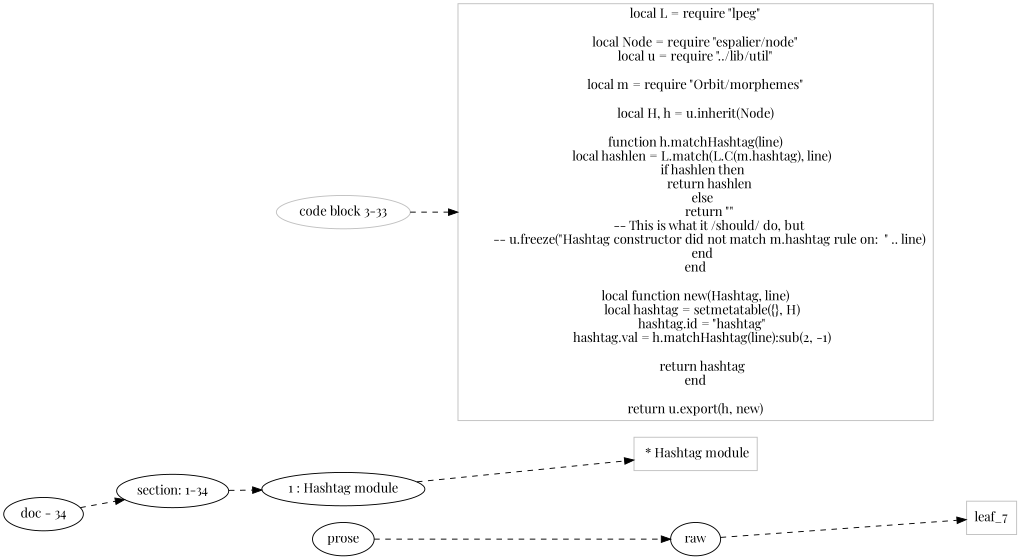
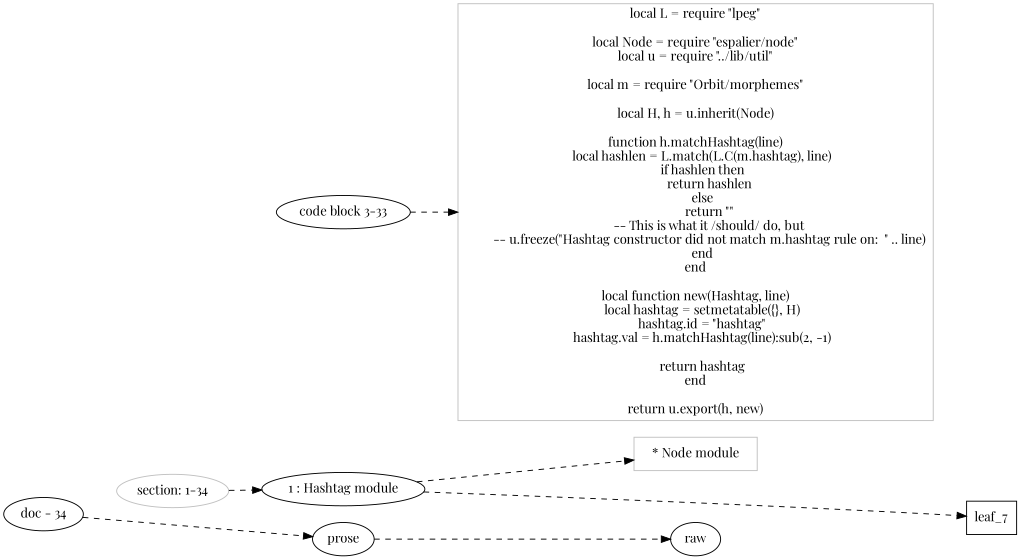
(343, 212) -> (343, 212)
(696, 454) -> (696, 454)
(173, 491) -> (173, 491)
(98, 504) -> (193, 527)
(992, 518) -> (992, 518)
(839, 529) -> (690, 503)
